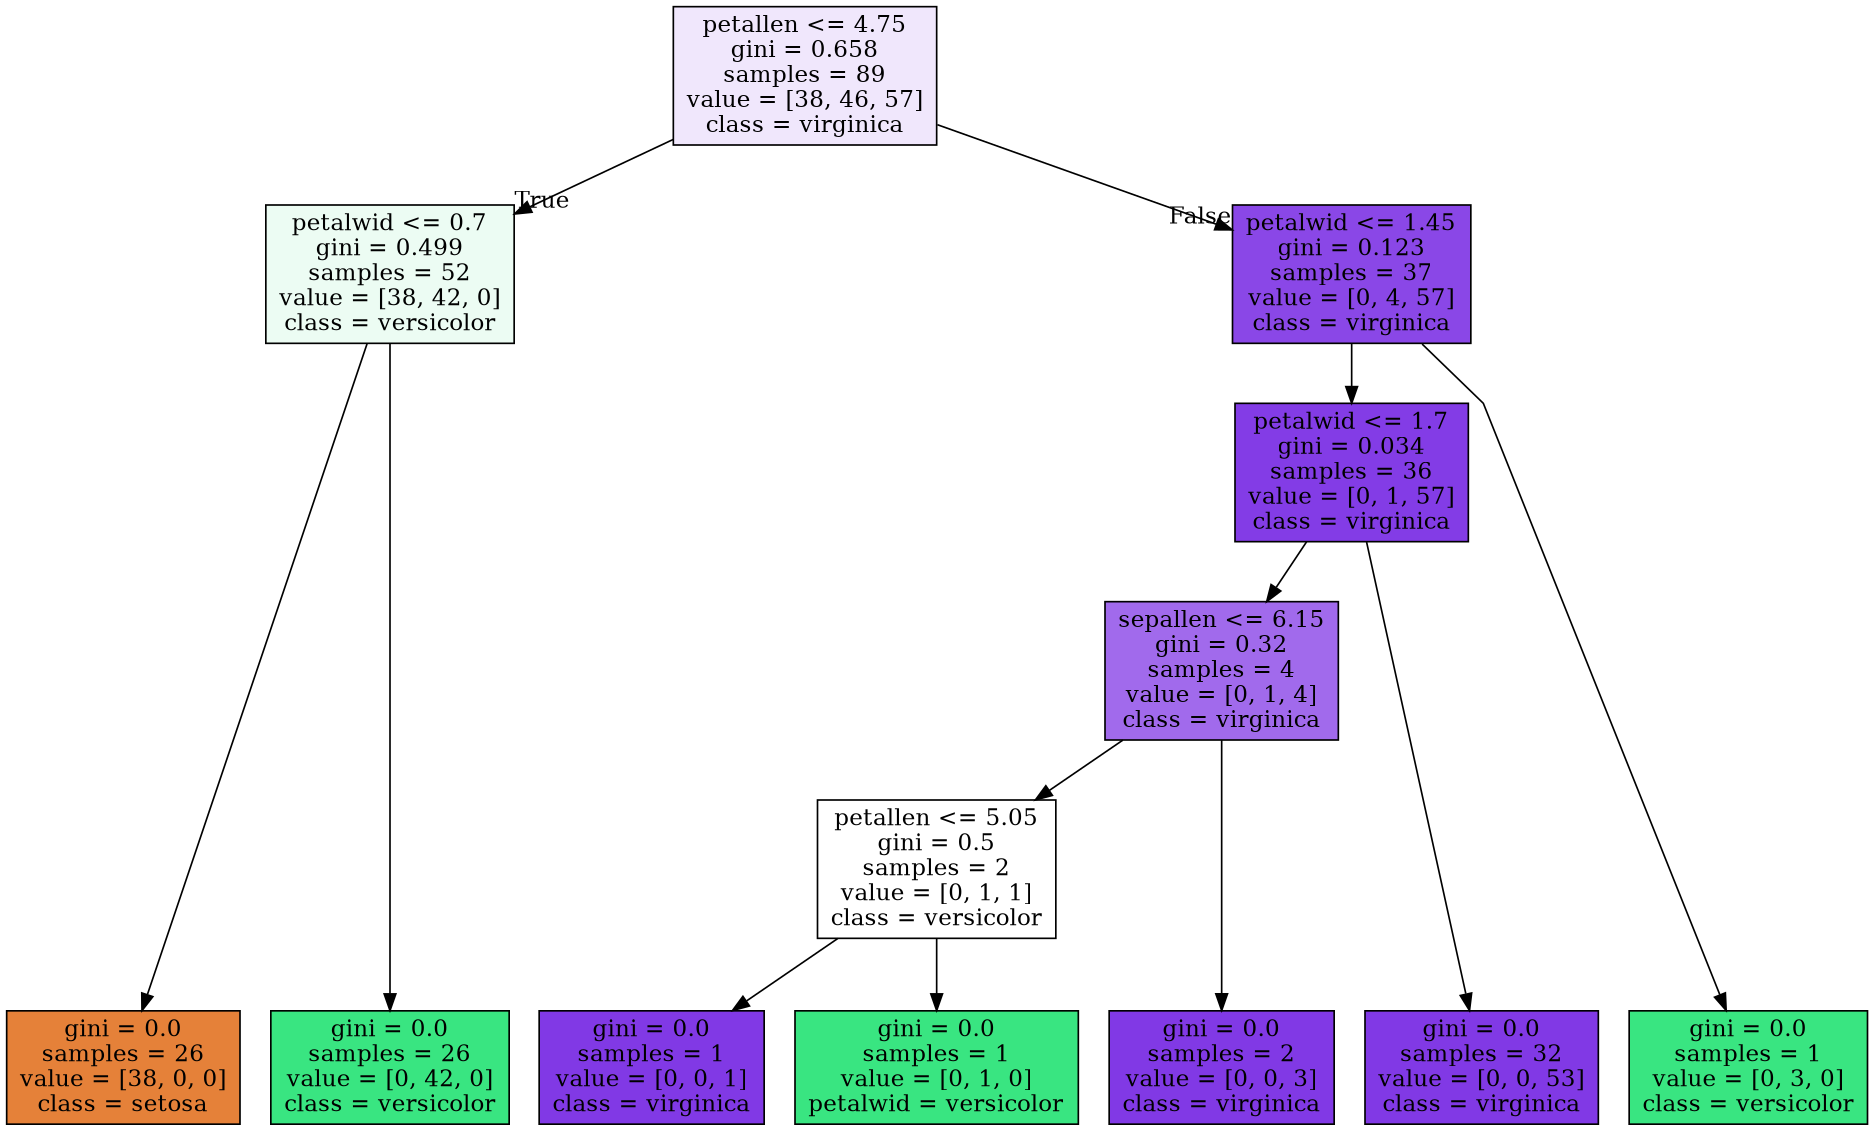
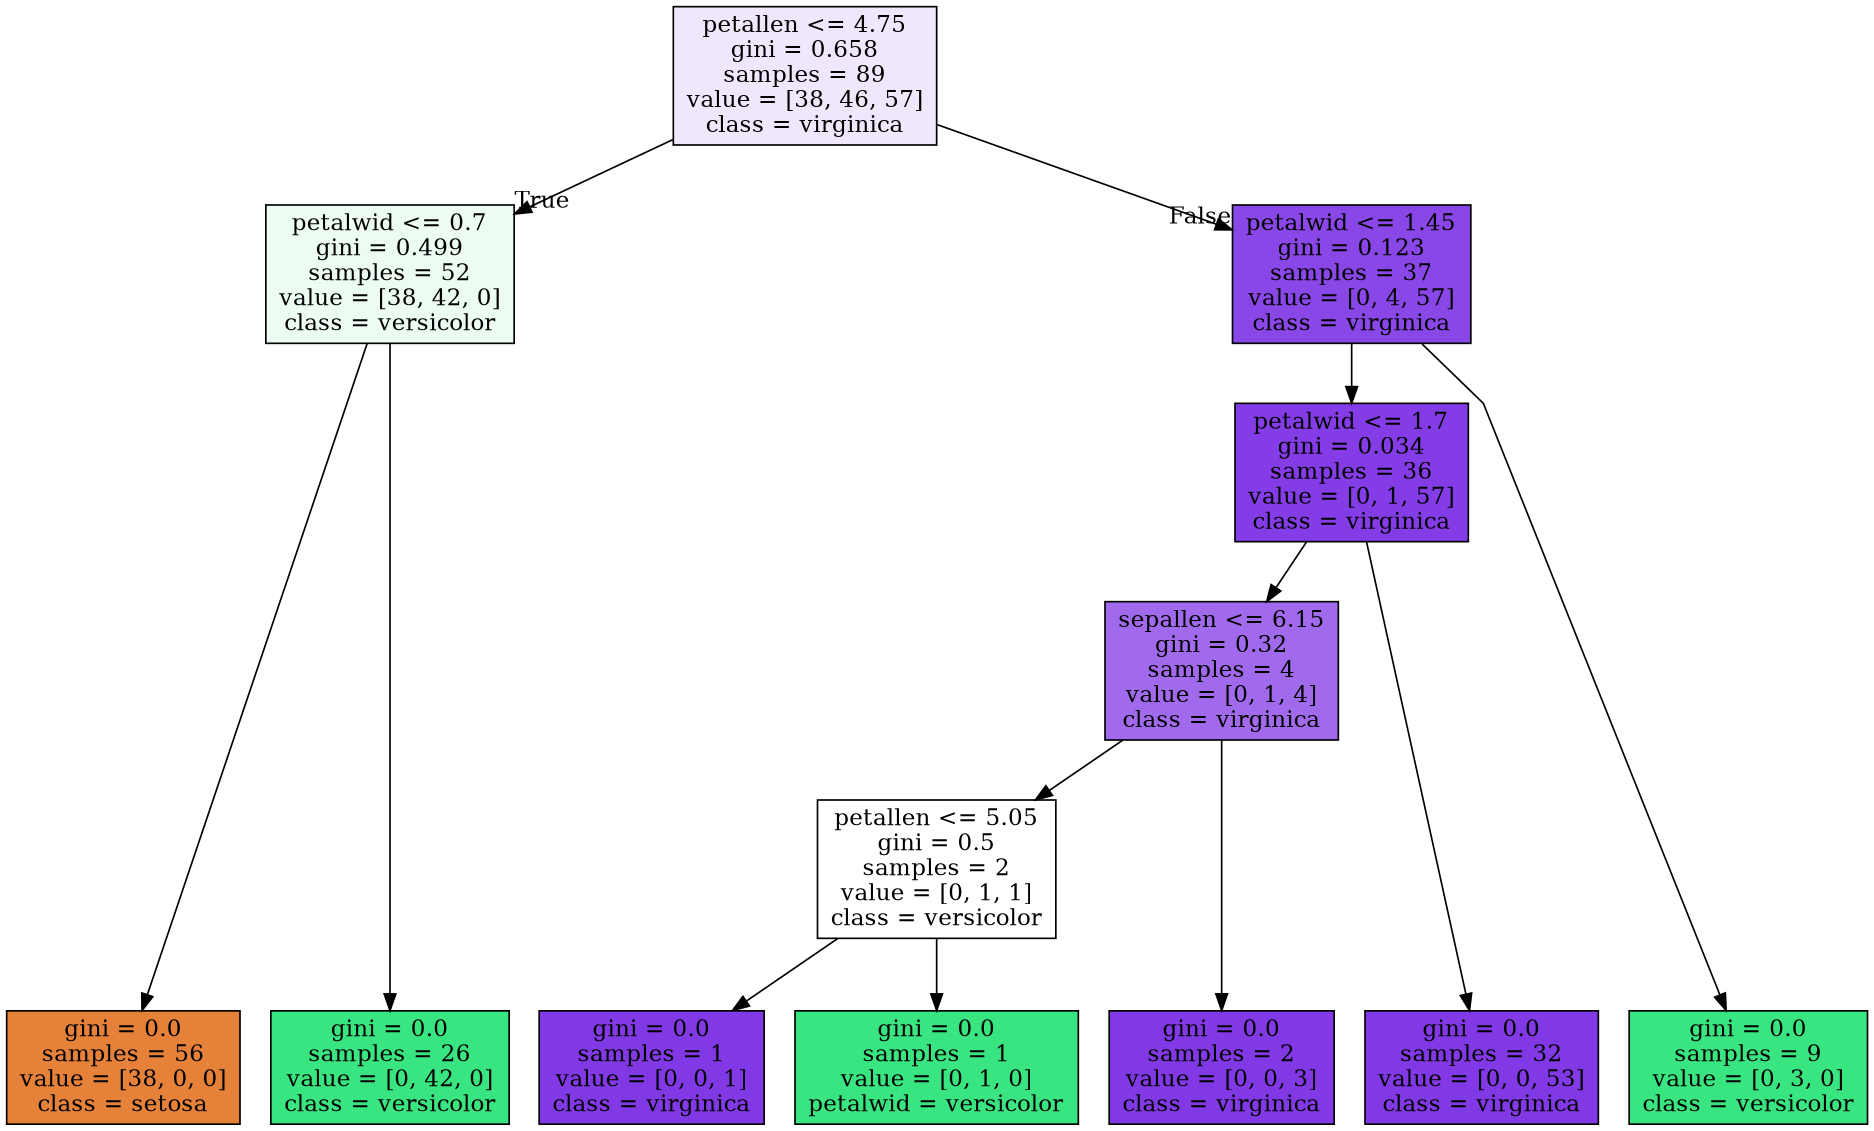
(123, 1068) -> (123, 1068)
(1748, 1068) -> (1748, 1068)
